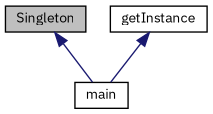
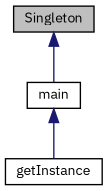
(126, 63) -> (54, 141)
